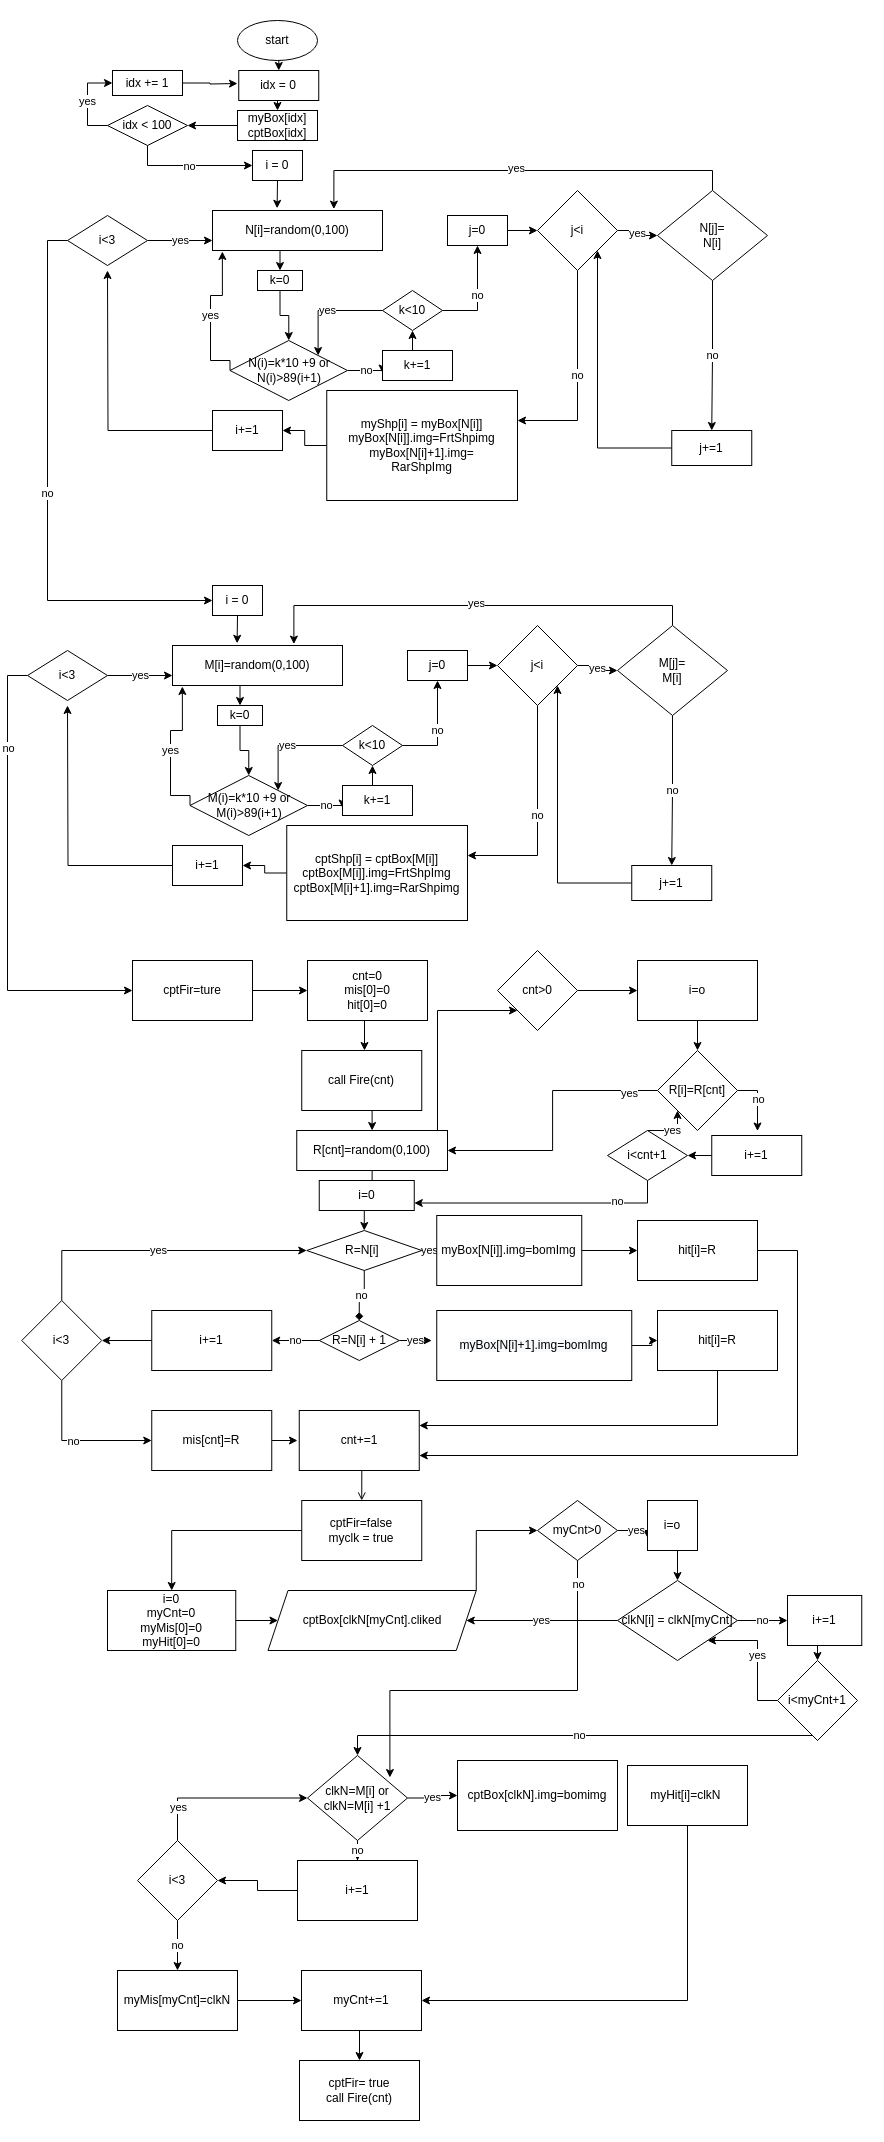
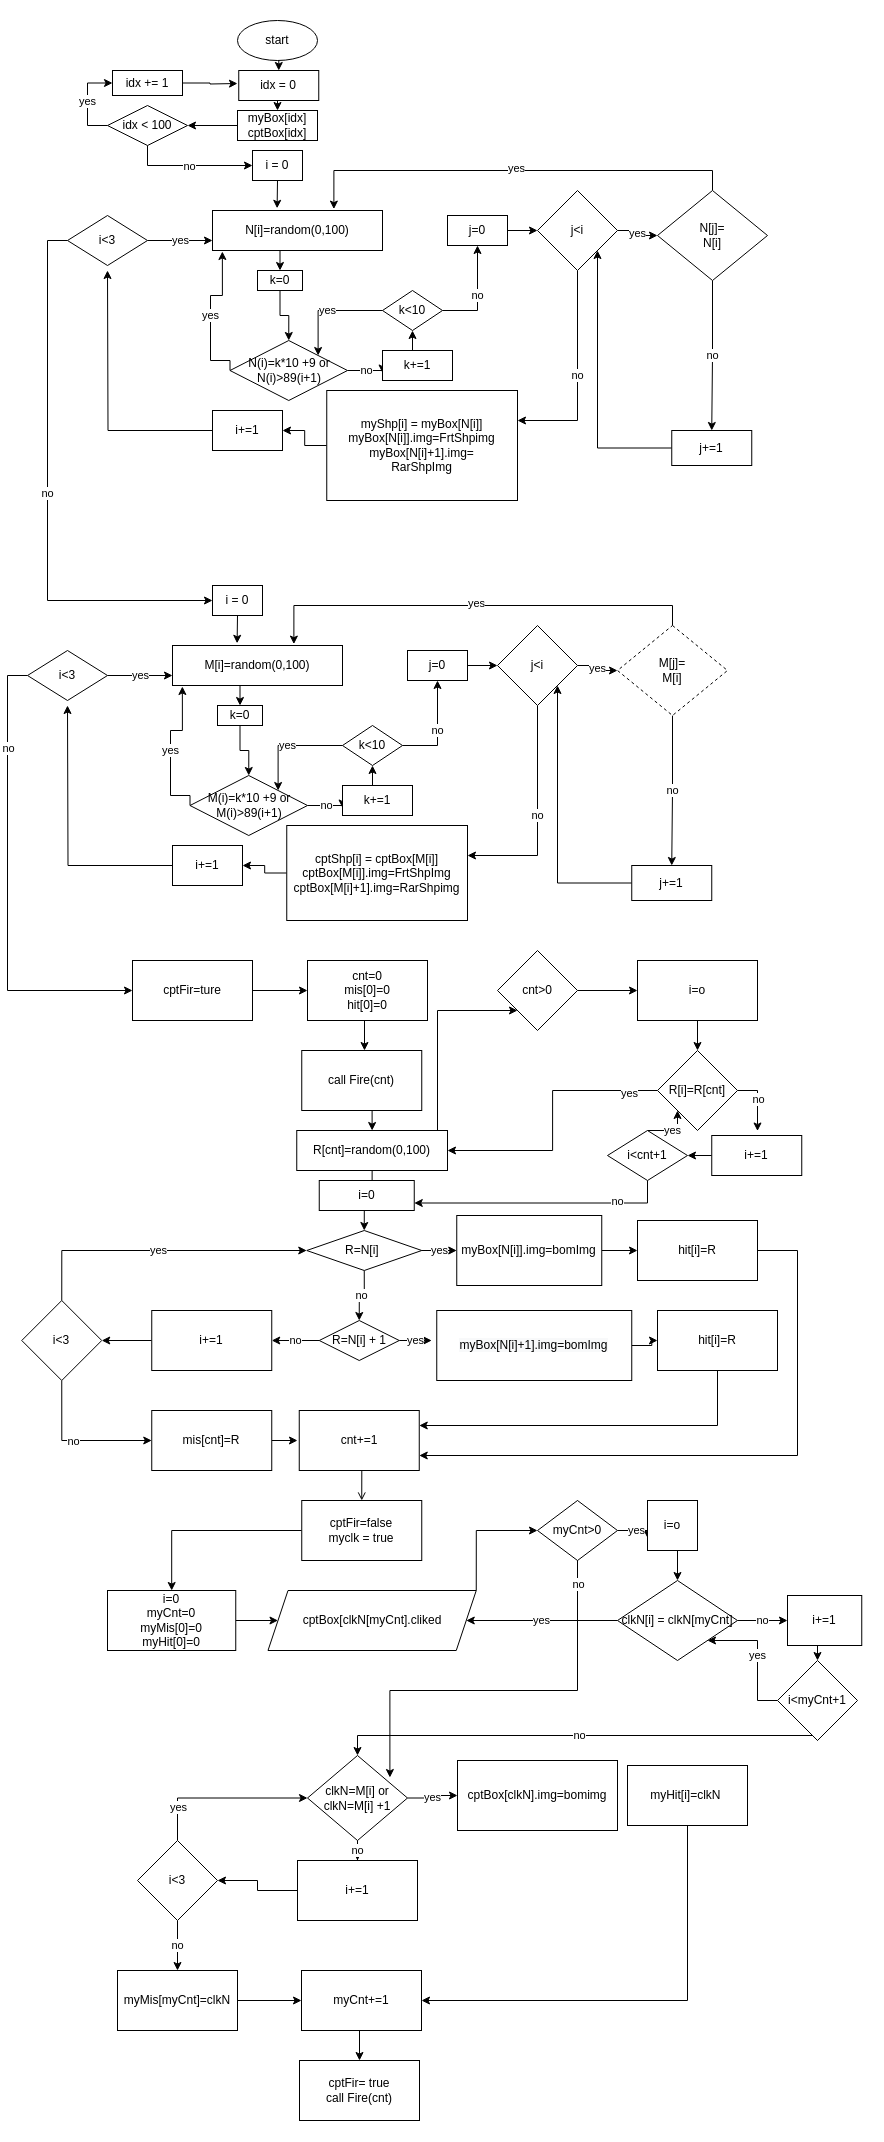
(673, 671) -> (673, 671)
(509, 1251) -> (529, 1251)
(359, 1311) -> (359, 1312)
